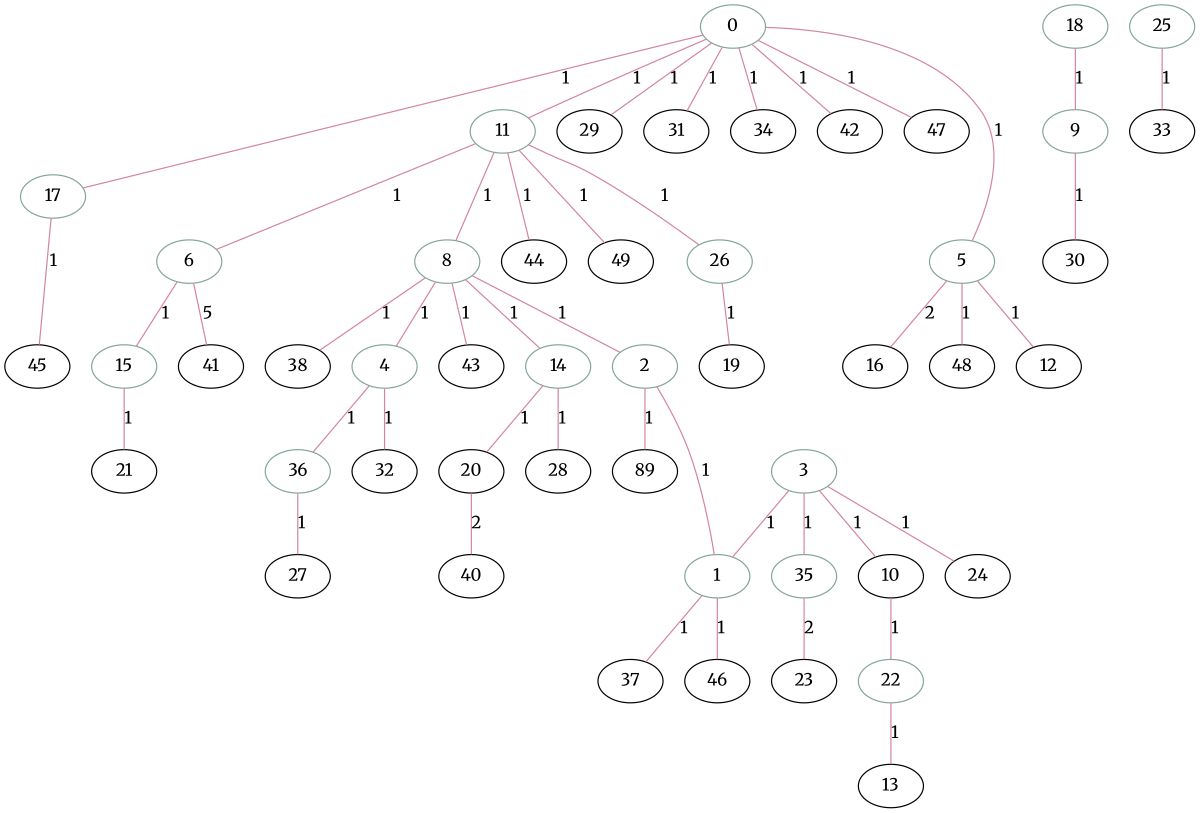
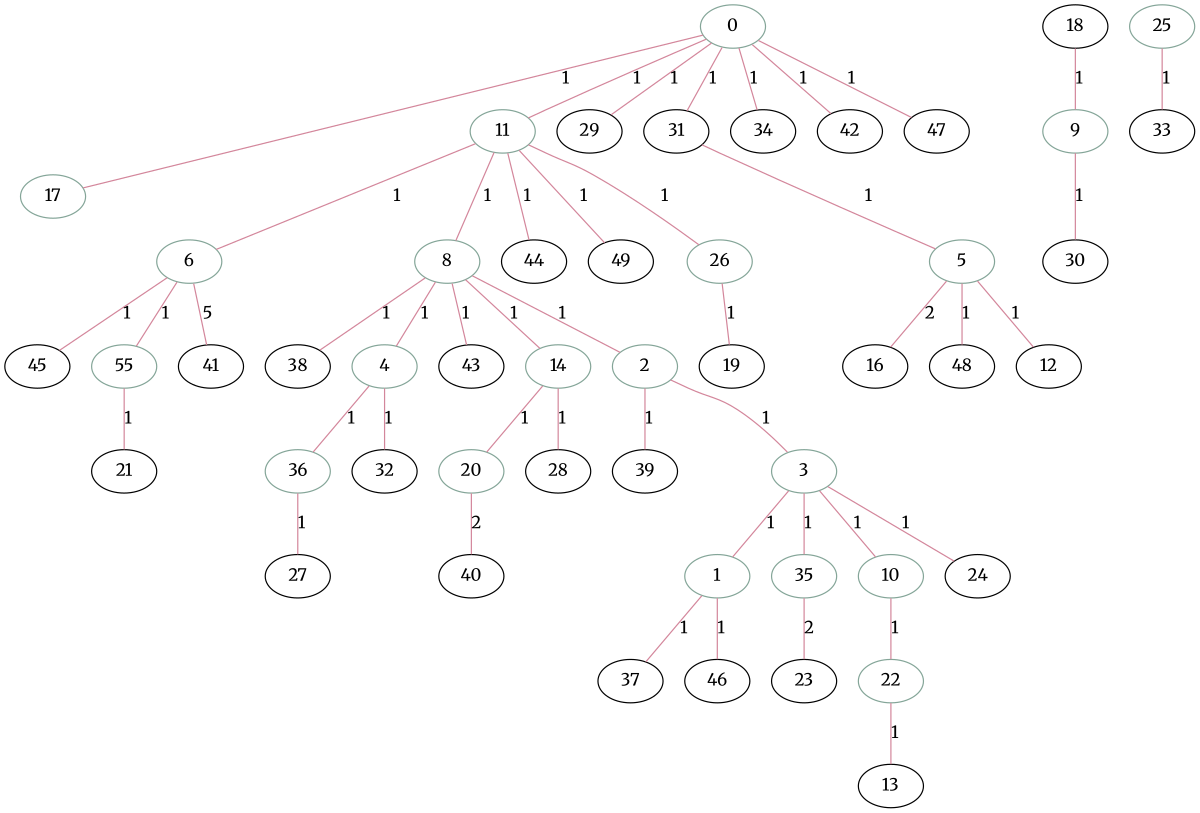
(1075, 27) -> (1075, 27)
(944, 75) -> (818, 197)
(45, 281) -> (113, 314)
(124, 366) -> (124, 366)
(694, 468) -> (734, 408)
(471, 471) -> (471, 471)
(645, 471) -> (645, 471)
(891, 576) -> (891, 576)
